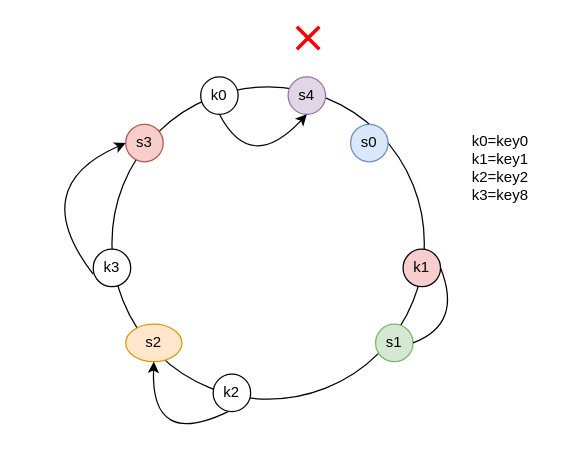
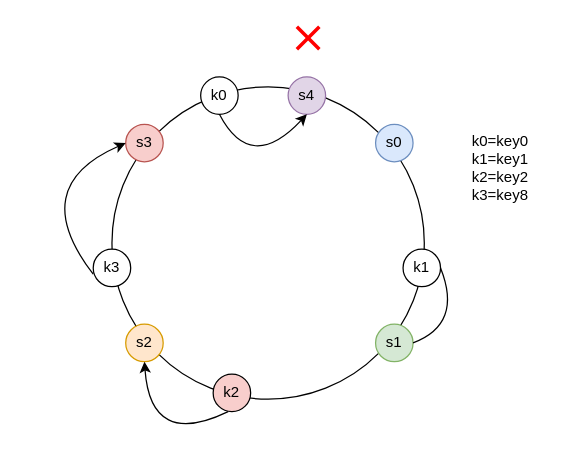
(369, 143) -> (394, 143)
(422, 268) -> (422, 268)
(154, 343) -> (144, 343)
(232, 393) -> (232, 393)
